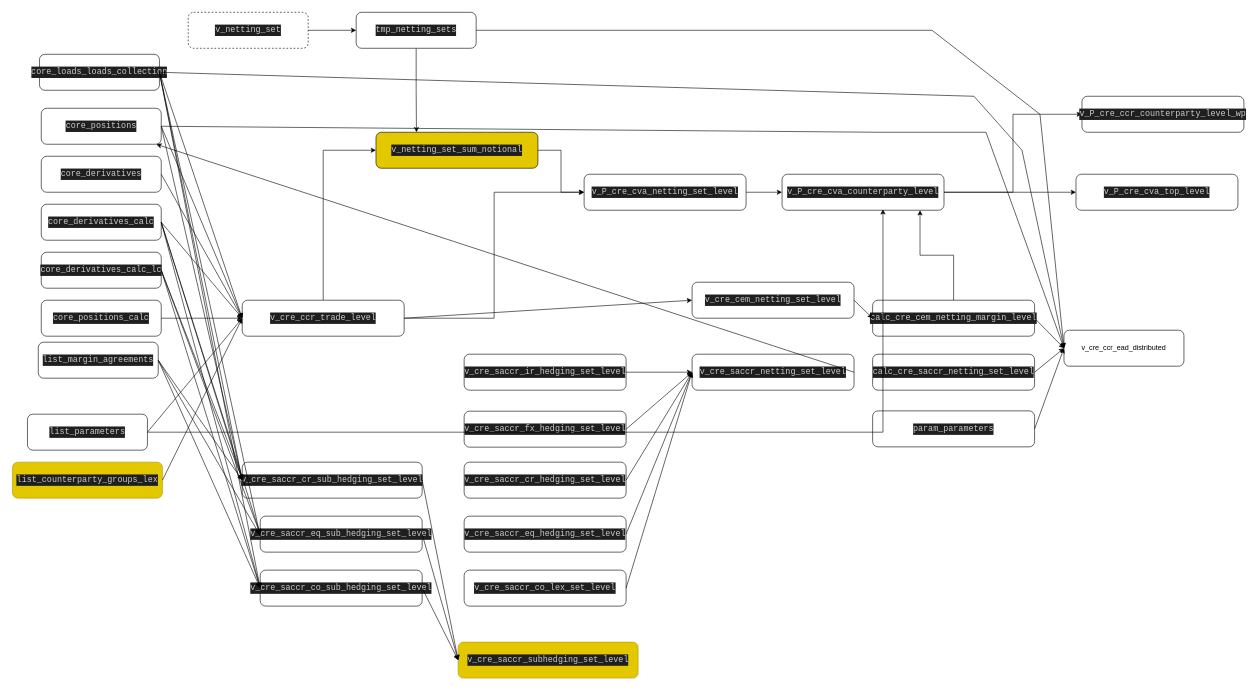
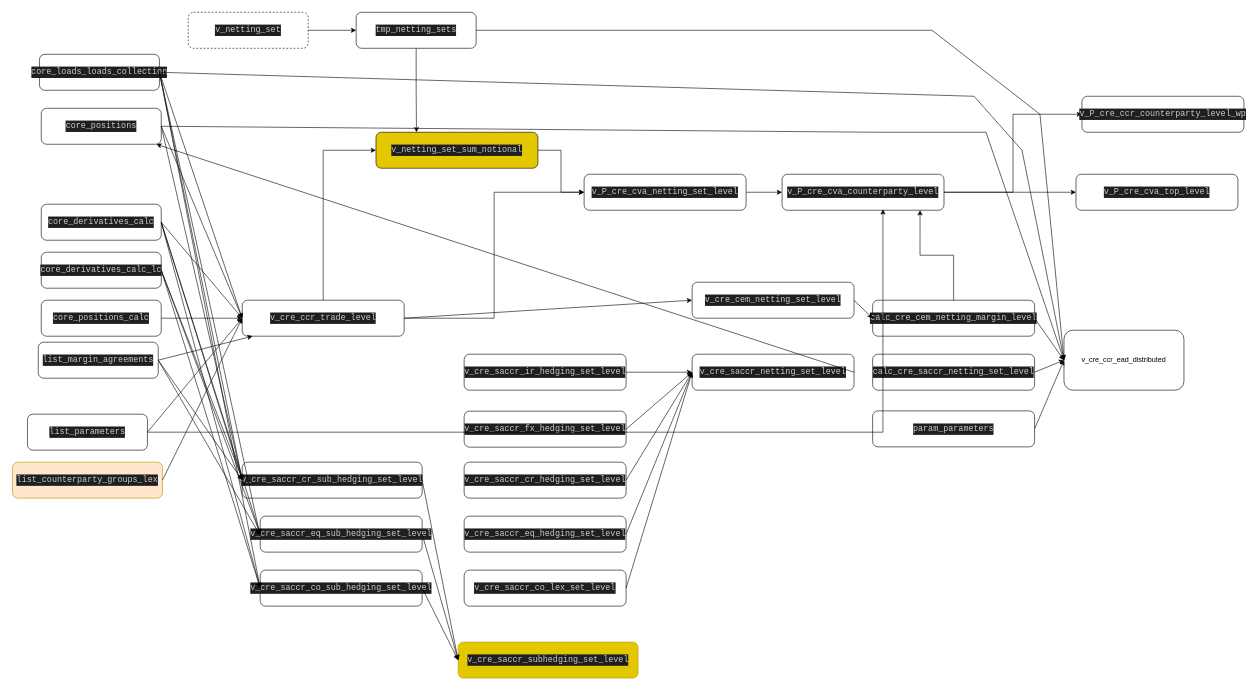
(101, 174) -> none
(216, 272) -> none
(1124, 348) -> (1124, 360)
(209, 475) -> (176, 356)
(87, 480) -> (87, 480)
